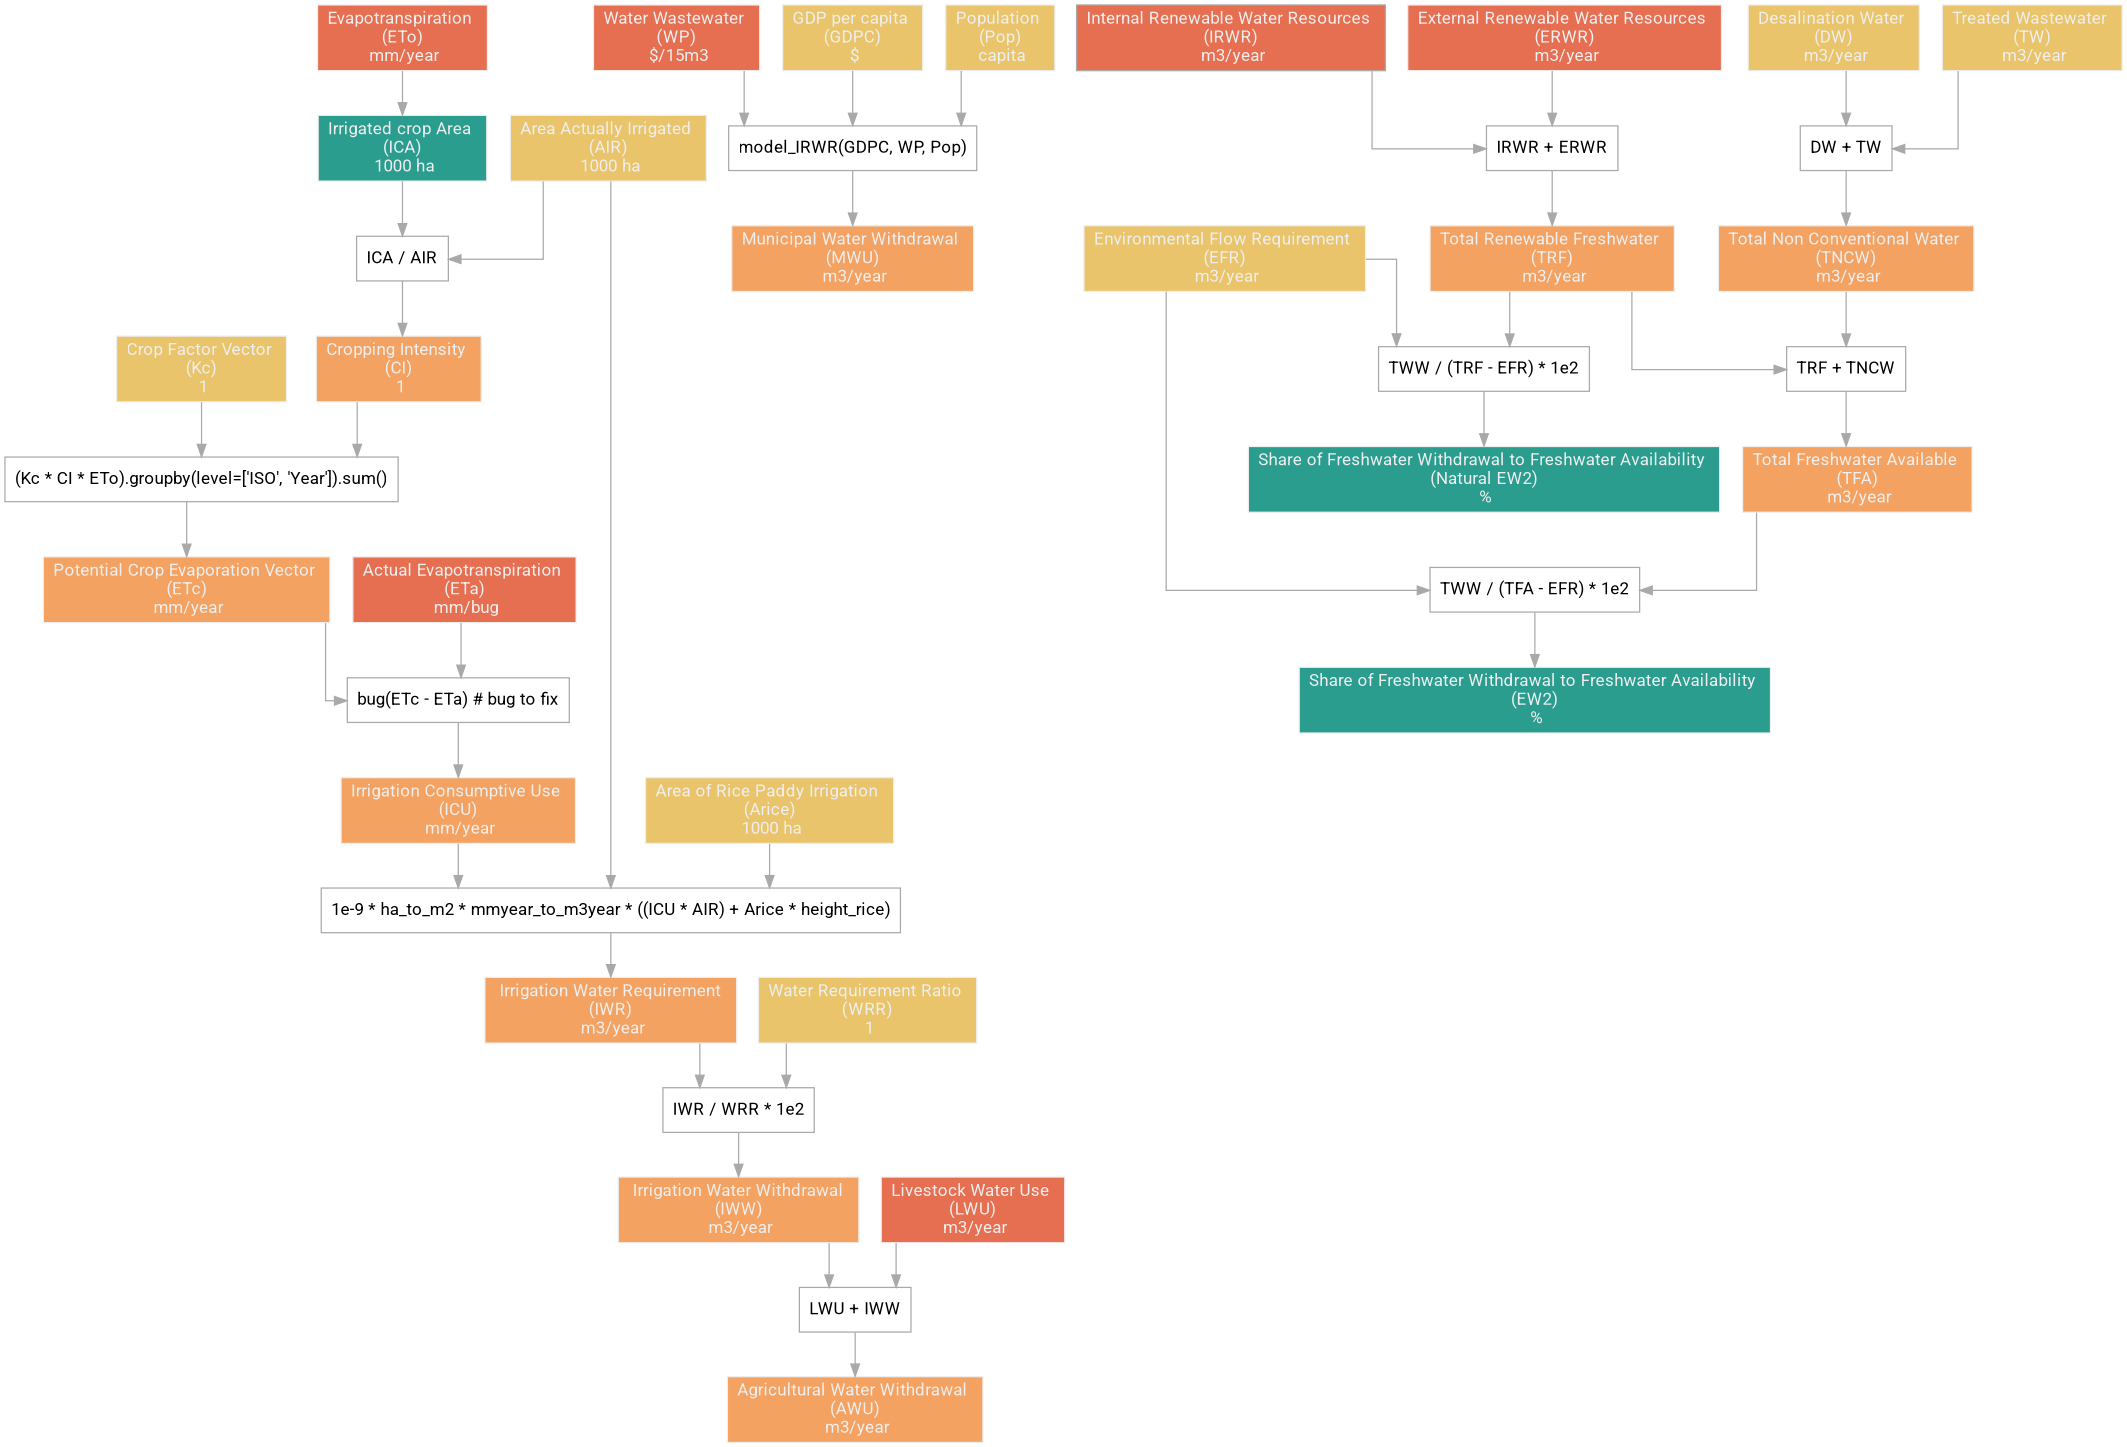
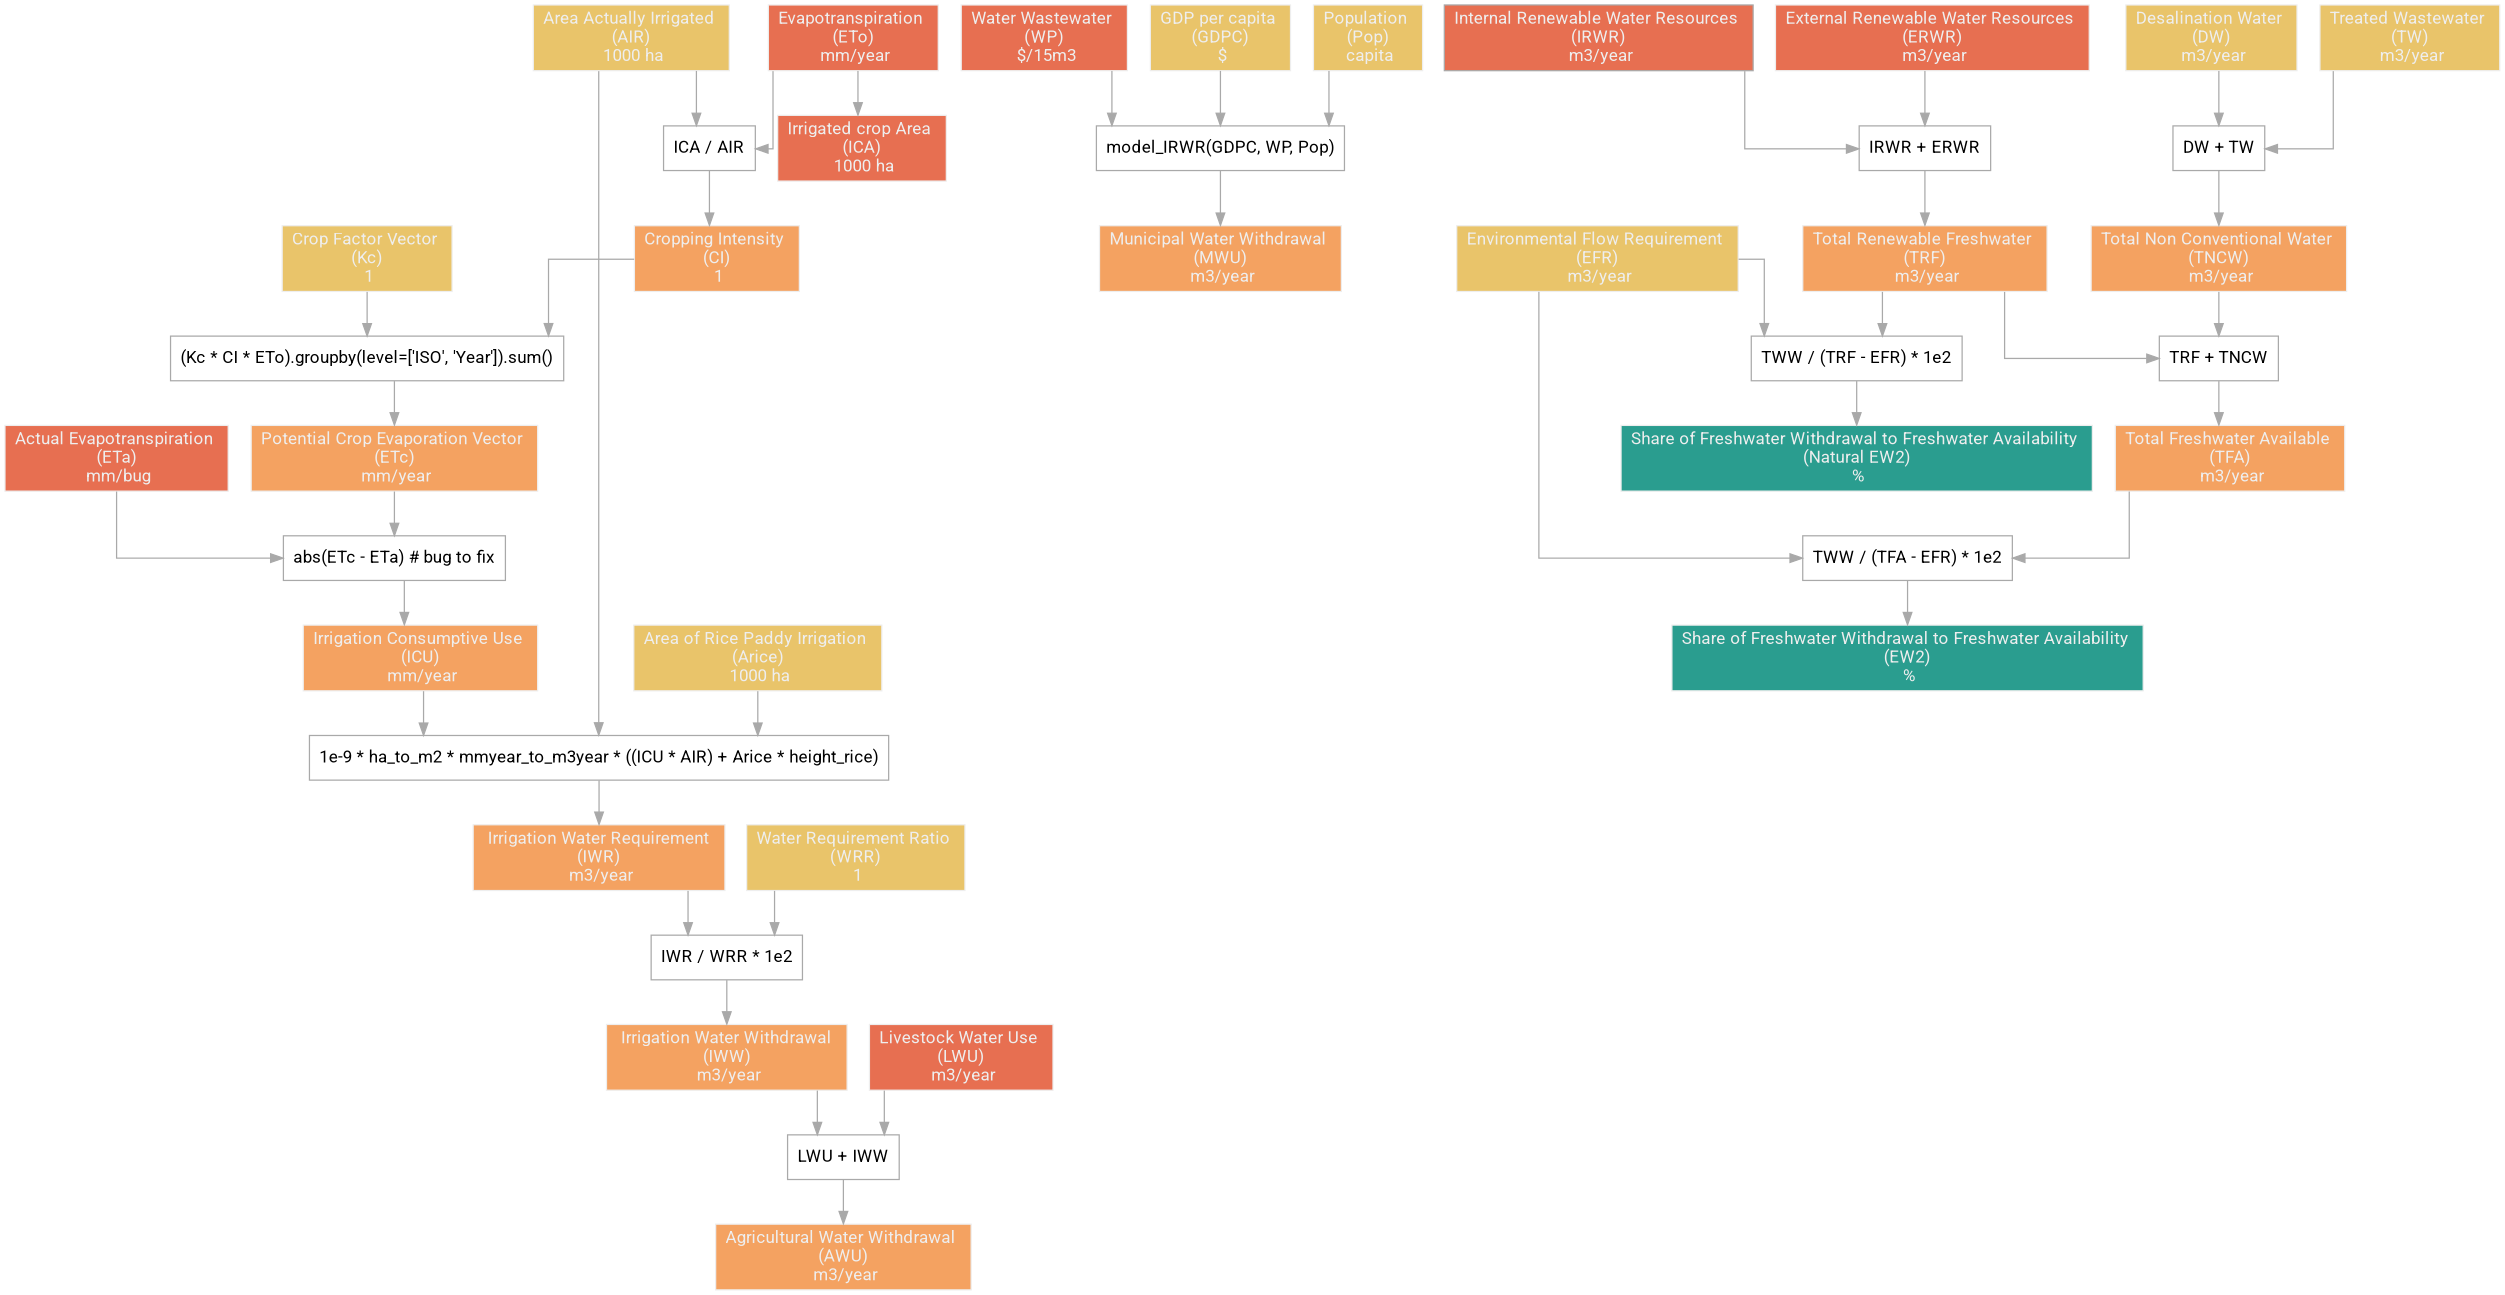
(402, 148) -> (862, 148)
(402, 202) -> (773, 112)
(458, 700) -> (394, 558)
